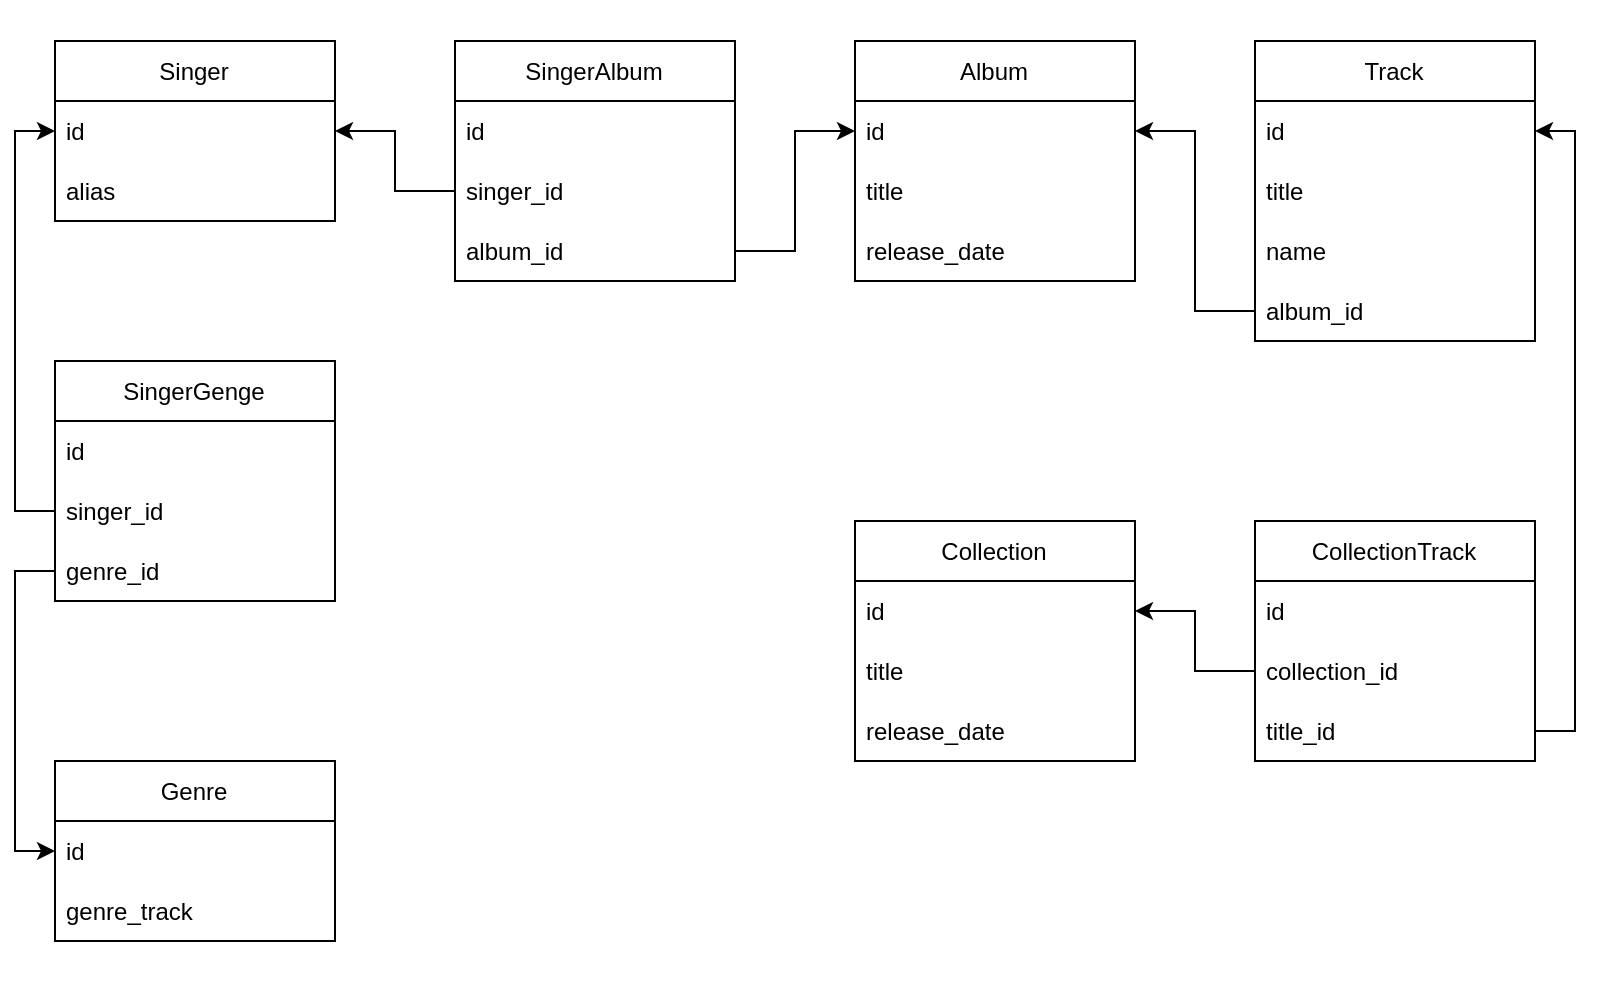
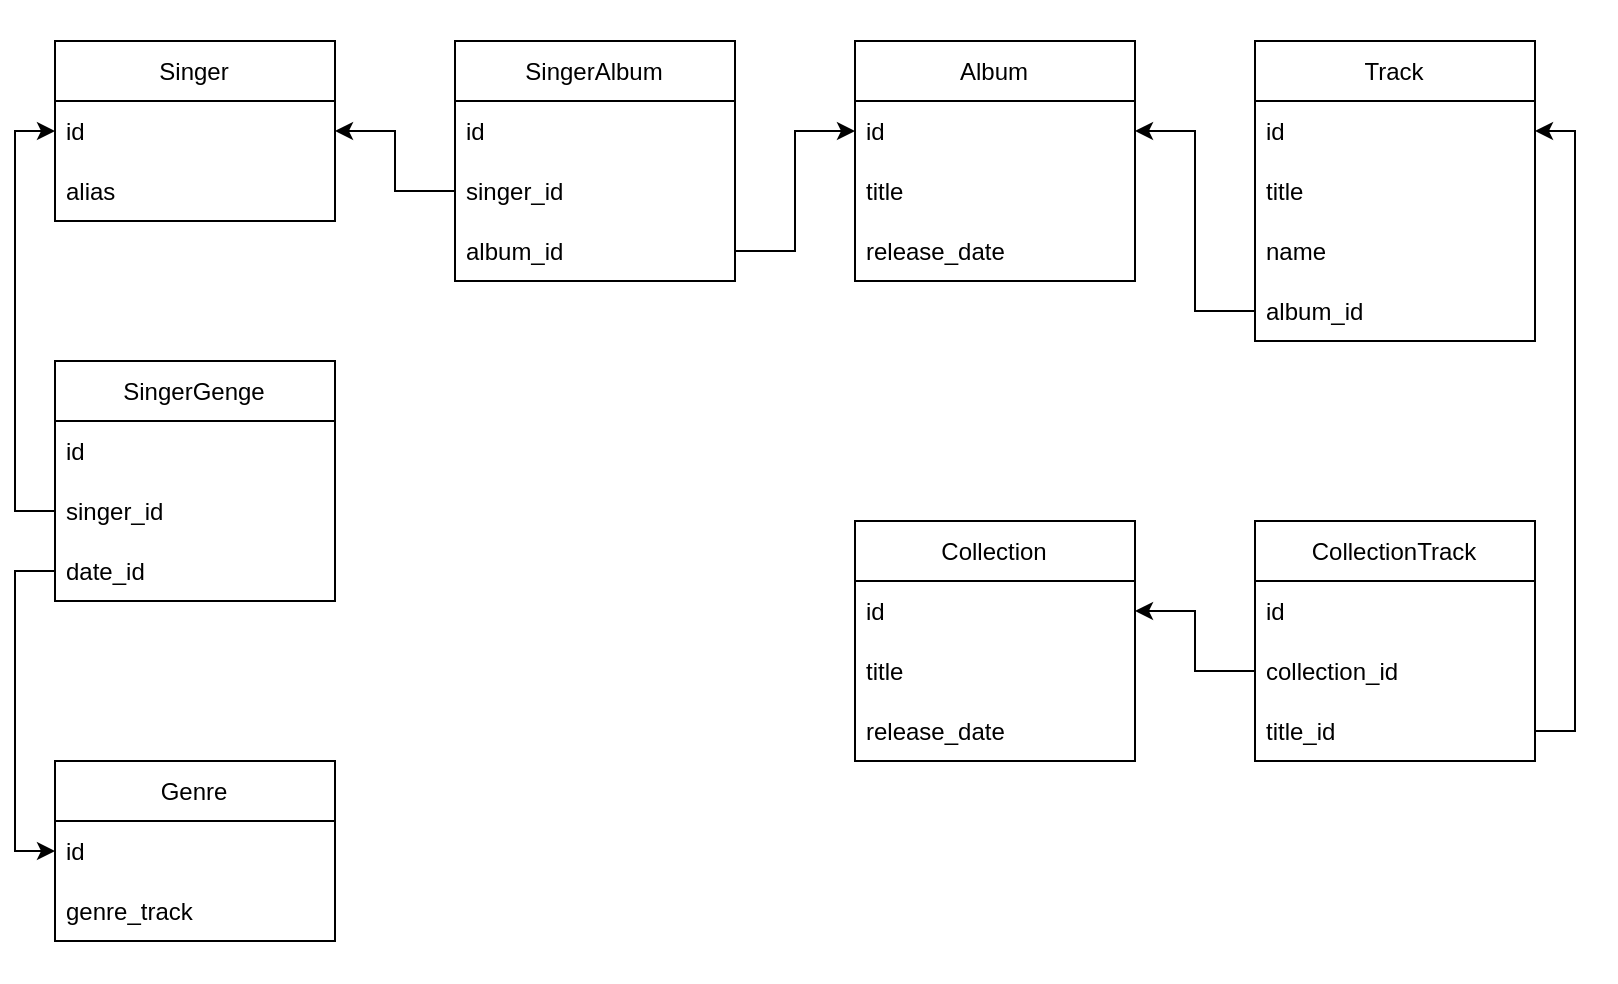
(117, 572) -> (110, 572)
